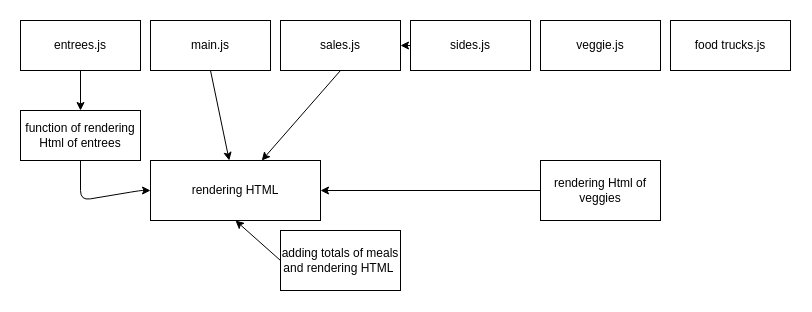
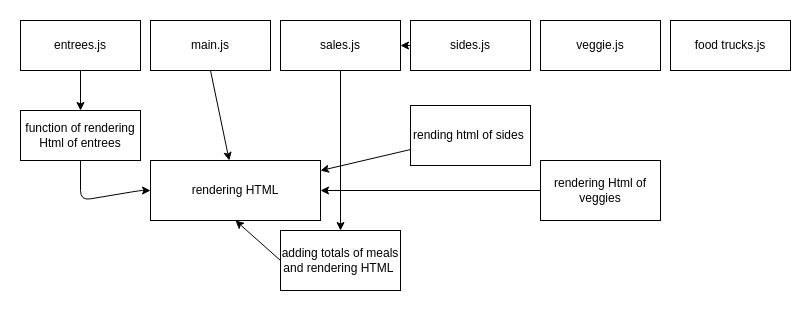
(304, 113) -> (341, 147)
none -> (471, 136)
none -> (369, 159)
